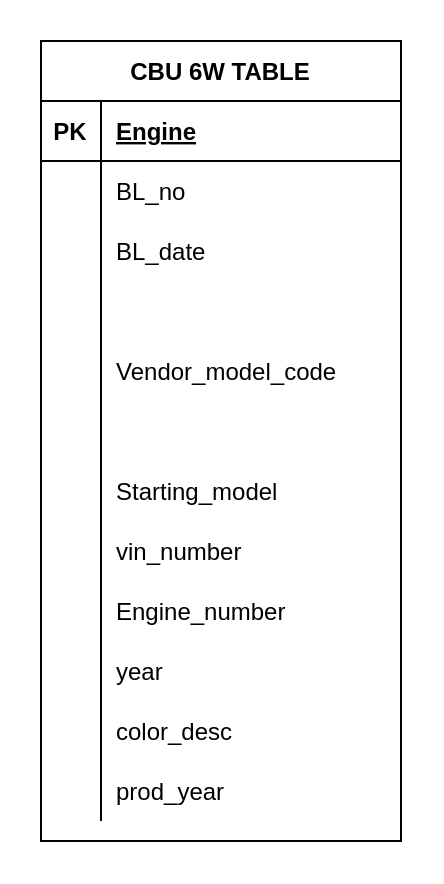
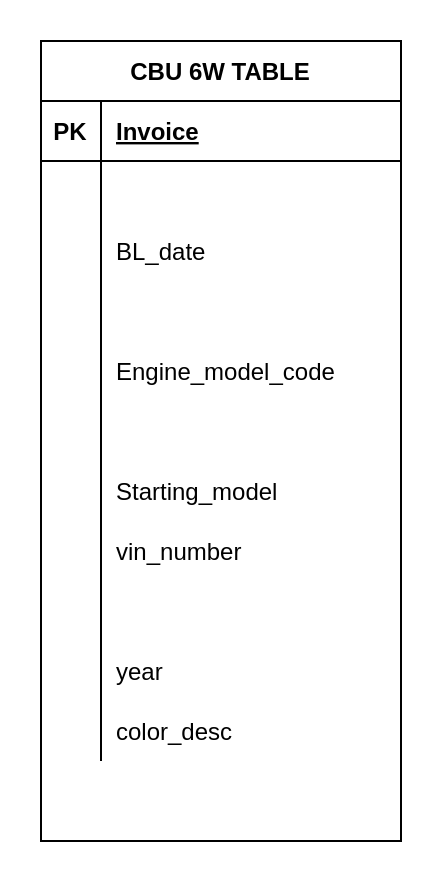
(153, 132) -> (160, 132)
(251, 191) -> none
(227, 372) -> (224, 372)
(251, 611) -> none
(251, 791) -> none
